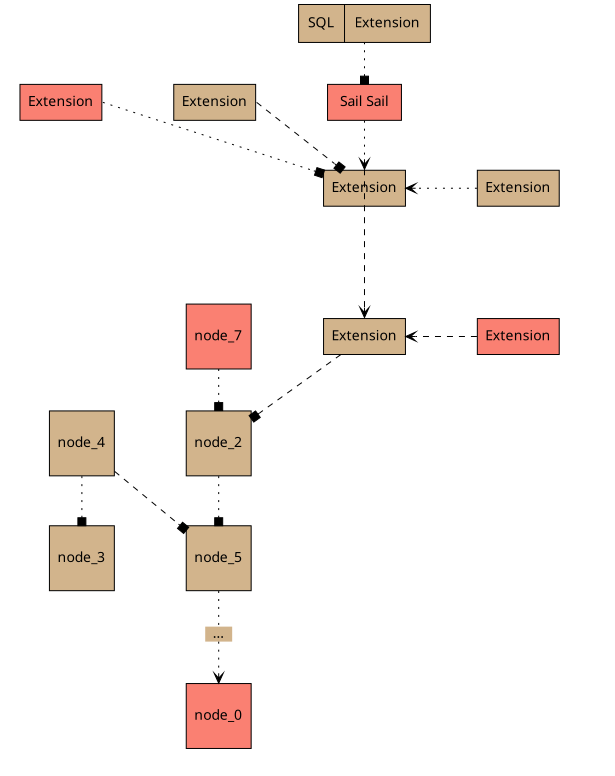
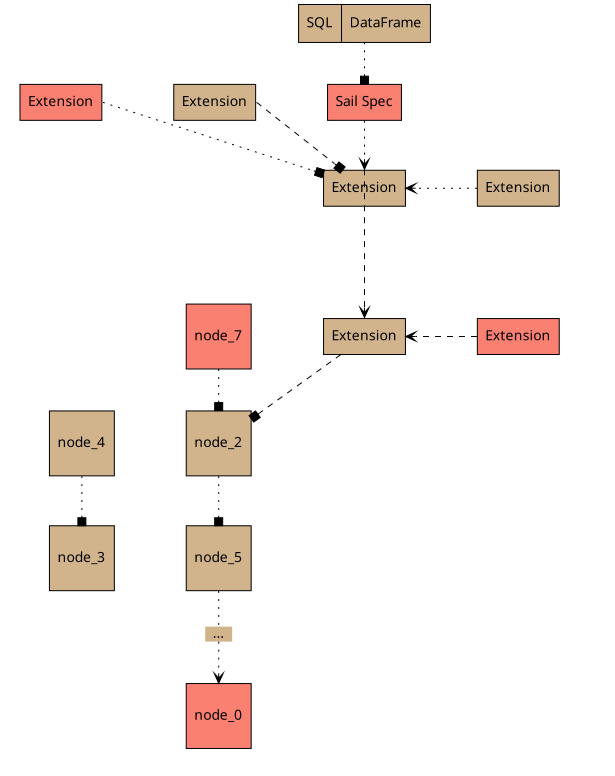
(387, 23) -> (386, 23)
(364, 102) -> (364, 102)
(146, 498) -> none
